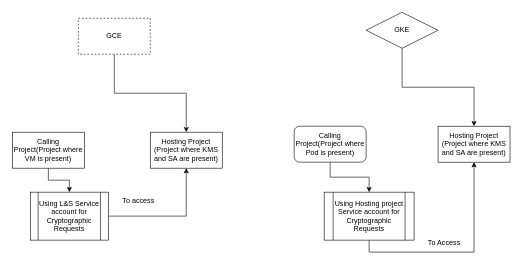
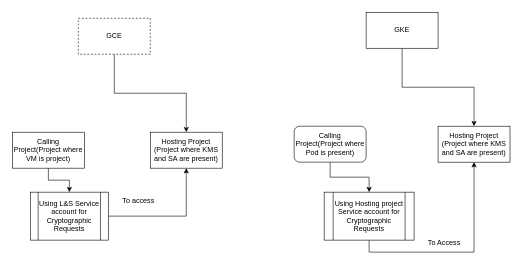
(402, 30) -> (402, 30)
(48, 150) -> (48, 150)
